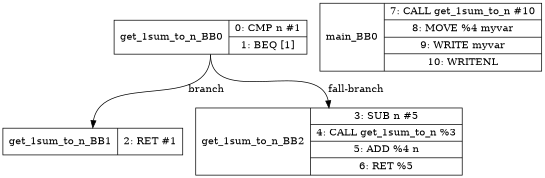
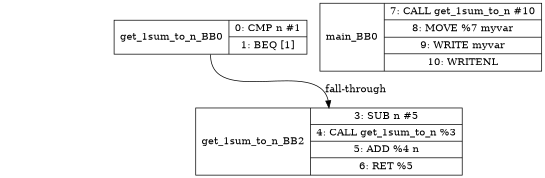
(463, 28) -> (463, 28)
(356, 90) -> (356, 90)
(93, 142) -> none
